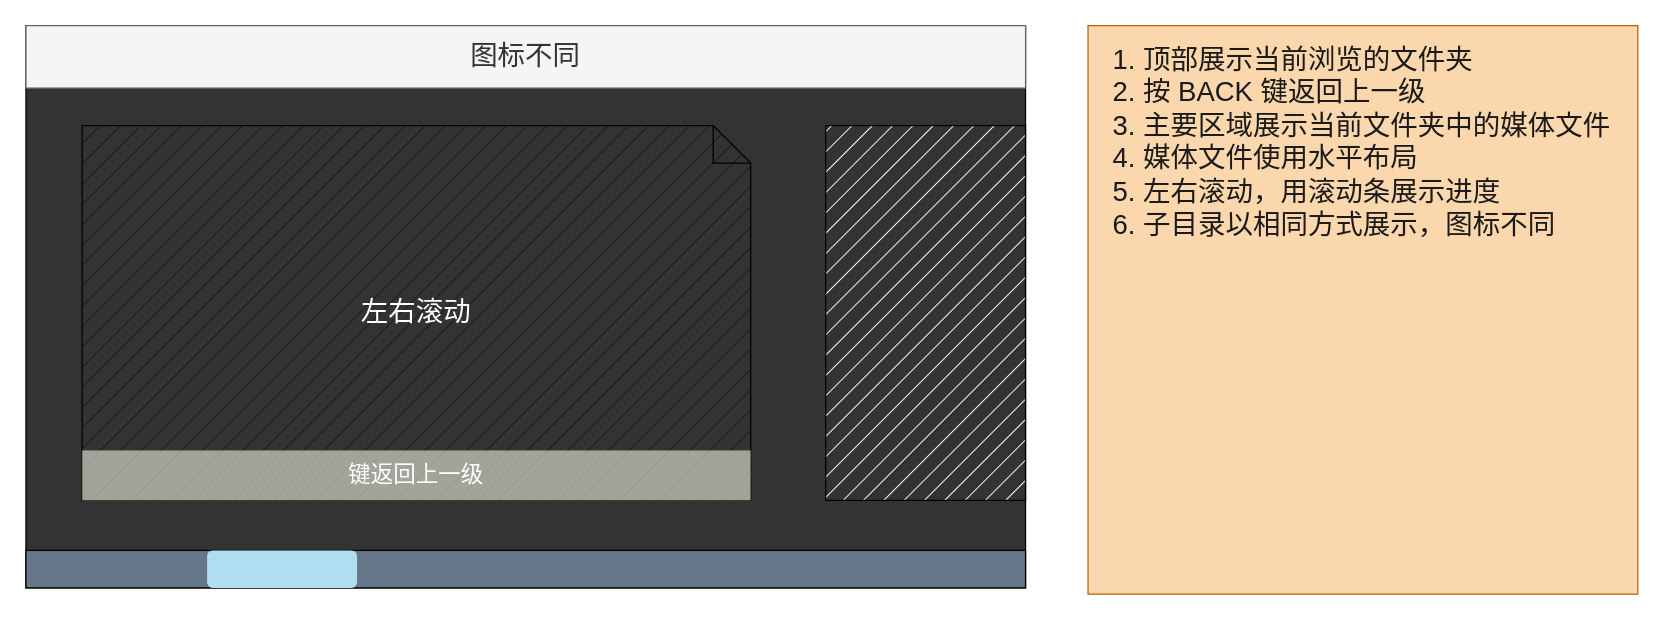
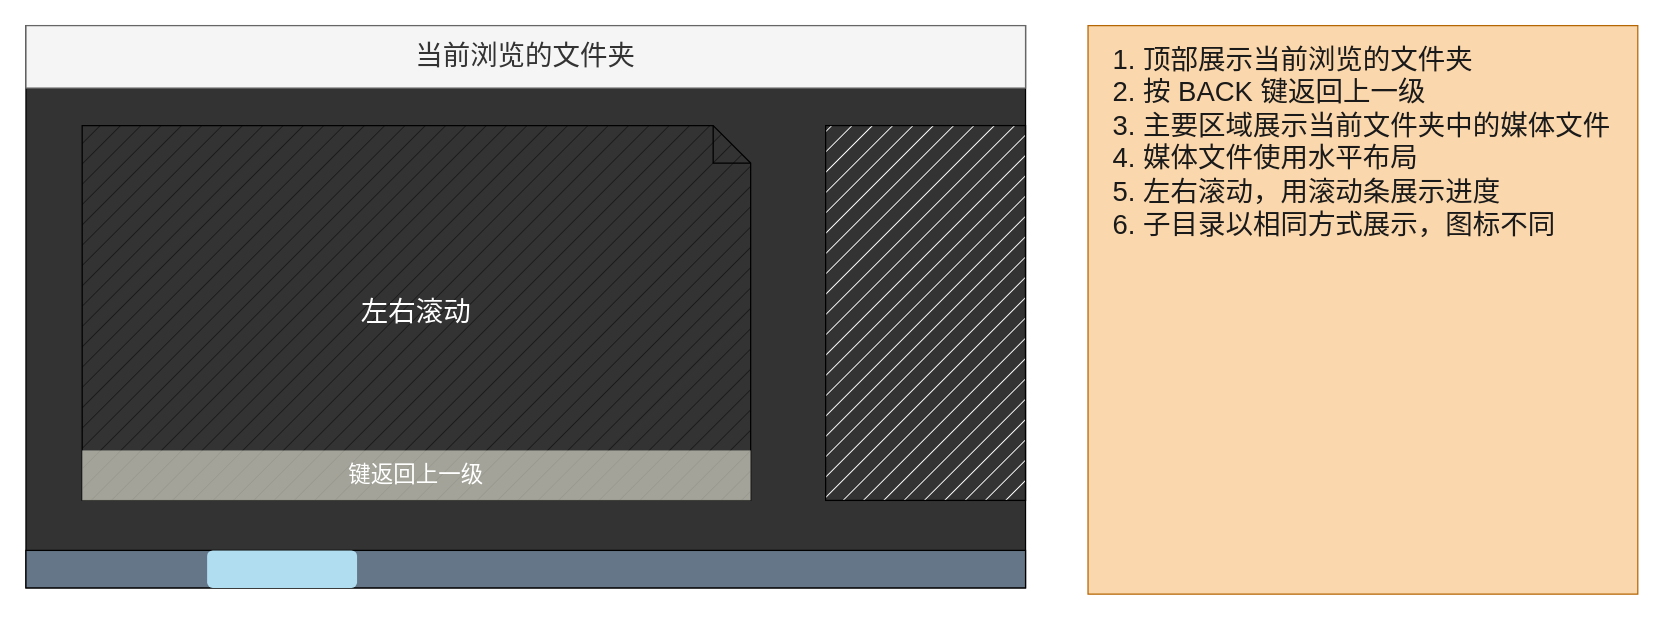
(526, 57) -> (526, 57)
